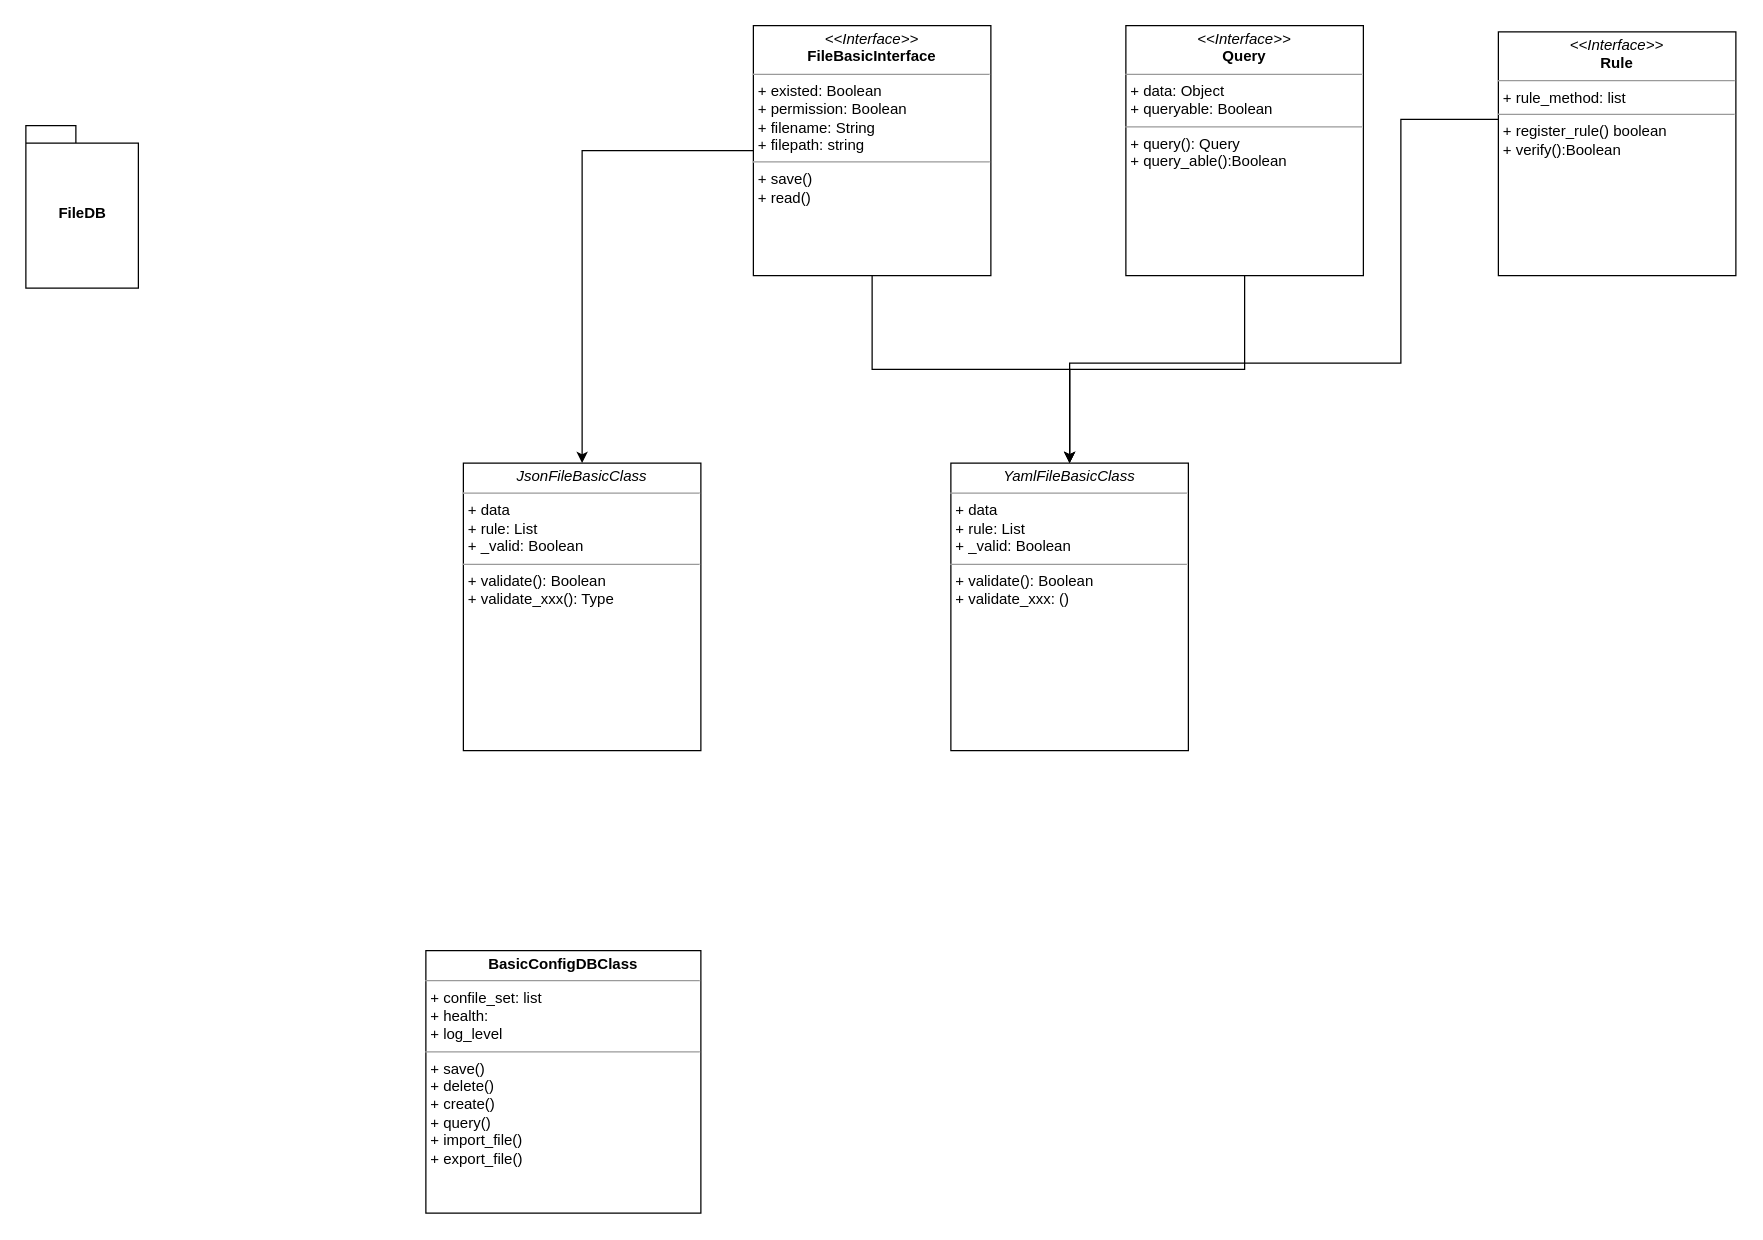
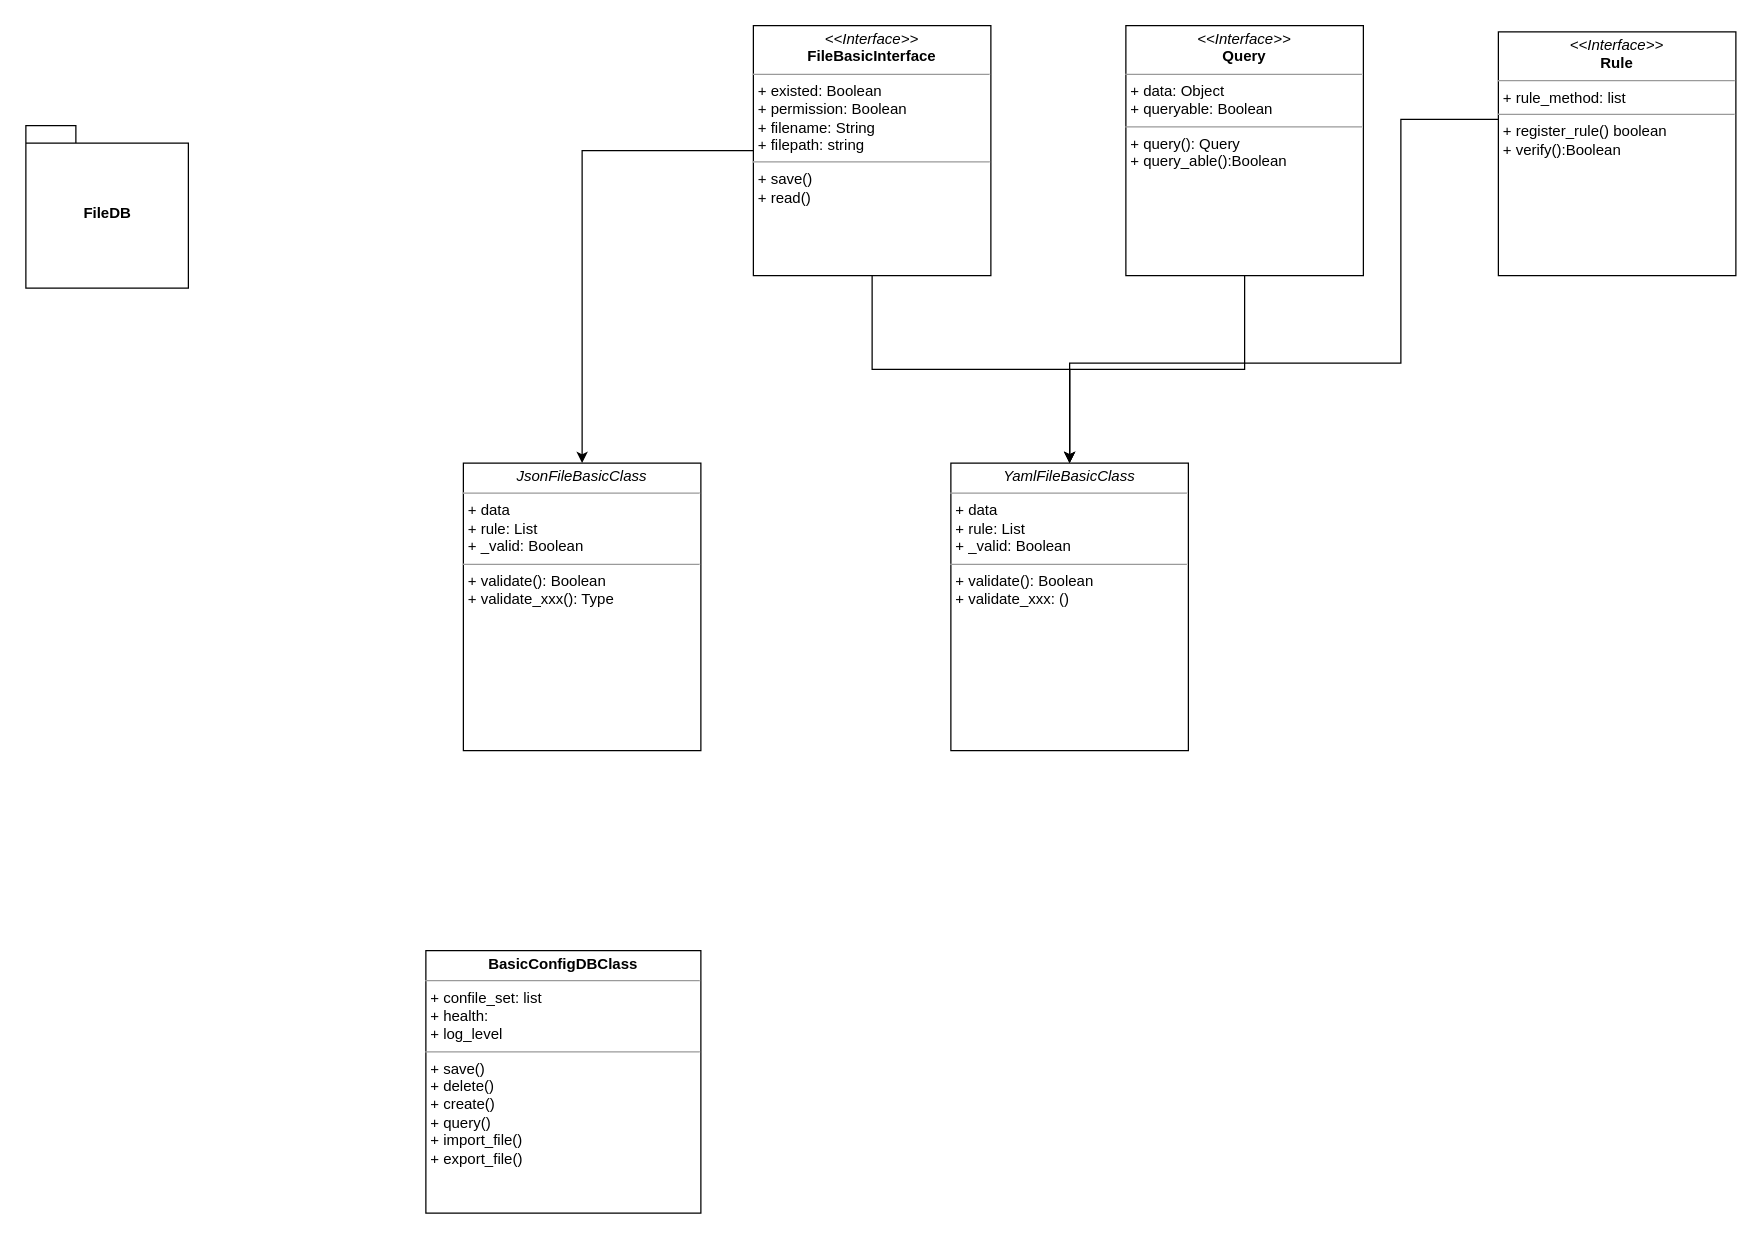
(82, 207) -> (107, 207)
